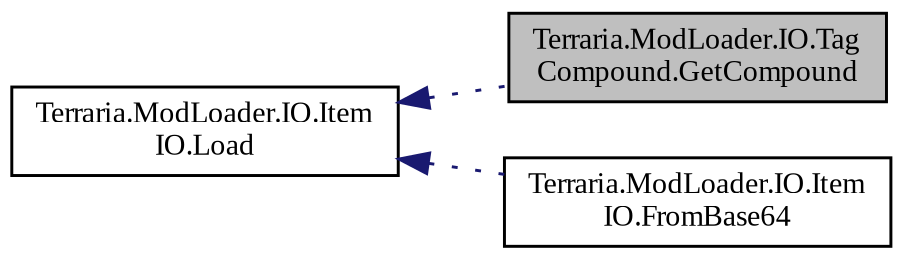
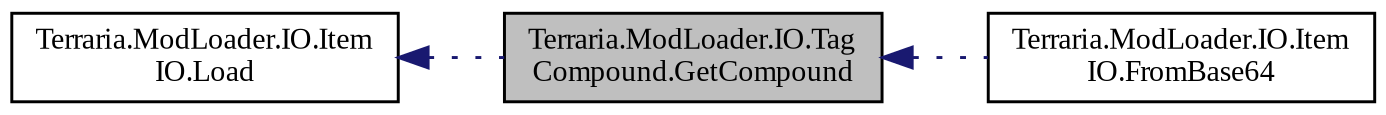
(466, 169) -> (950, 58)
